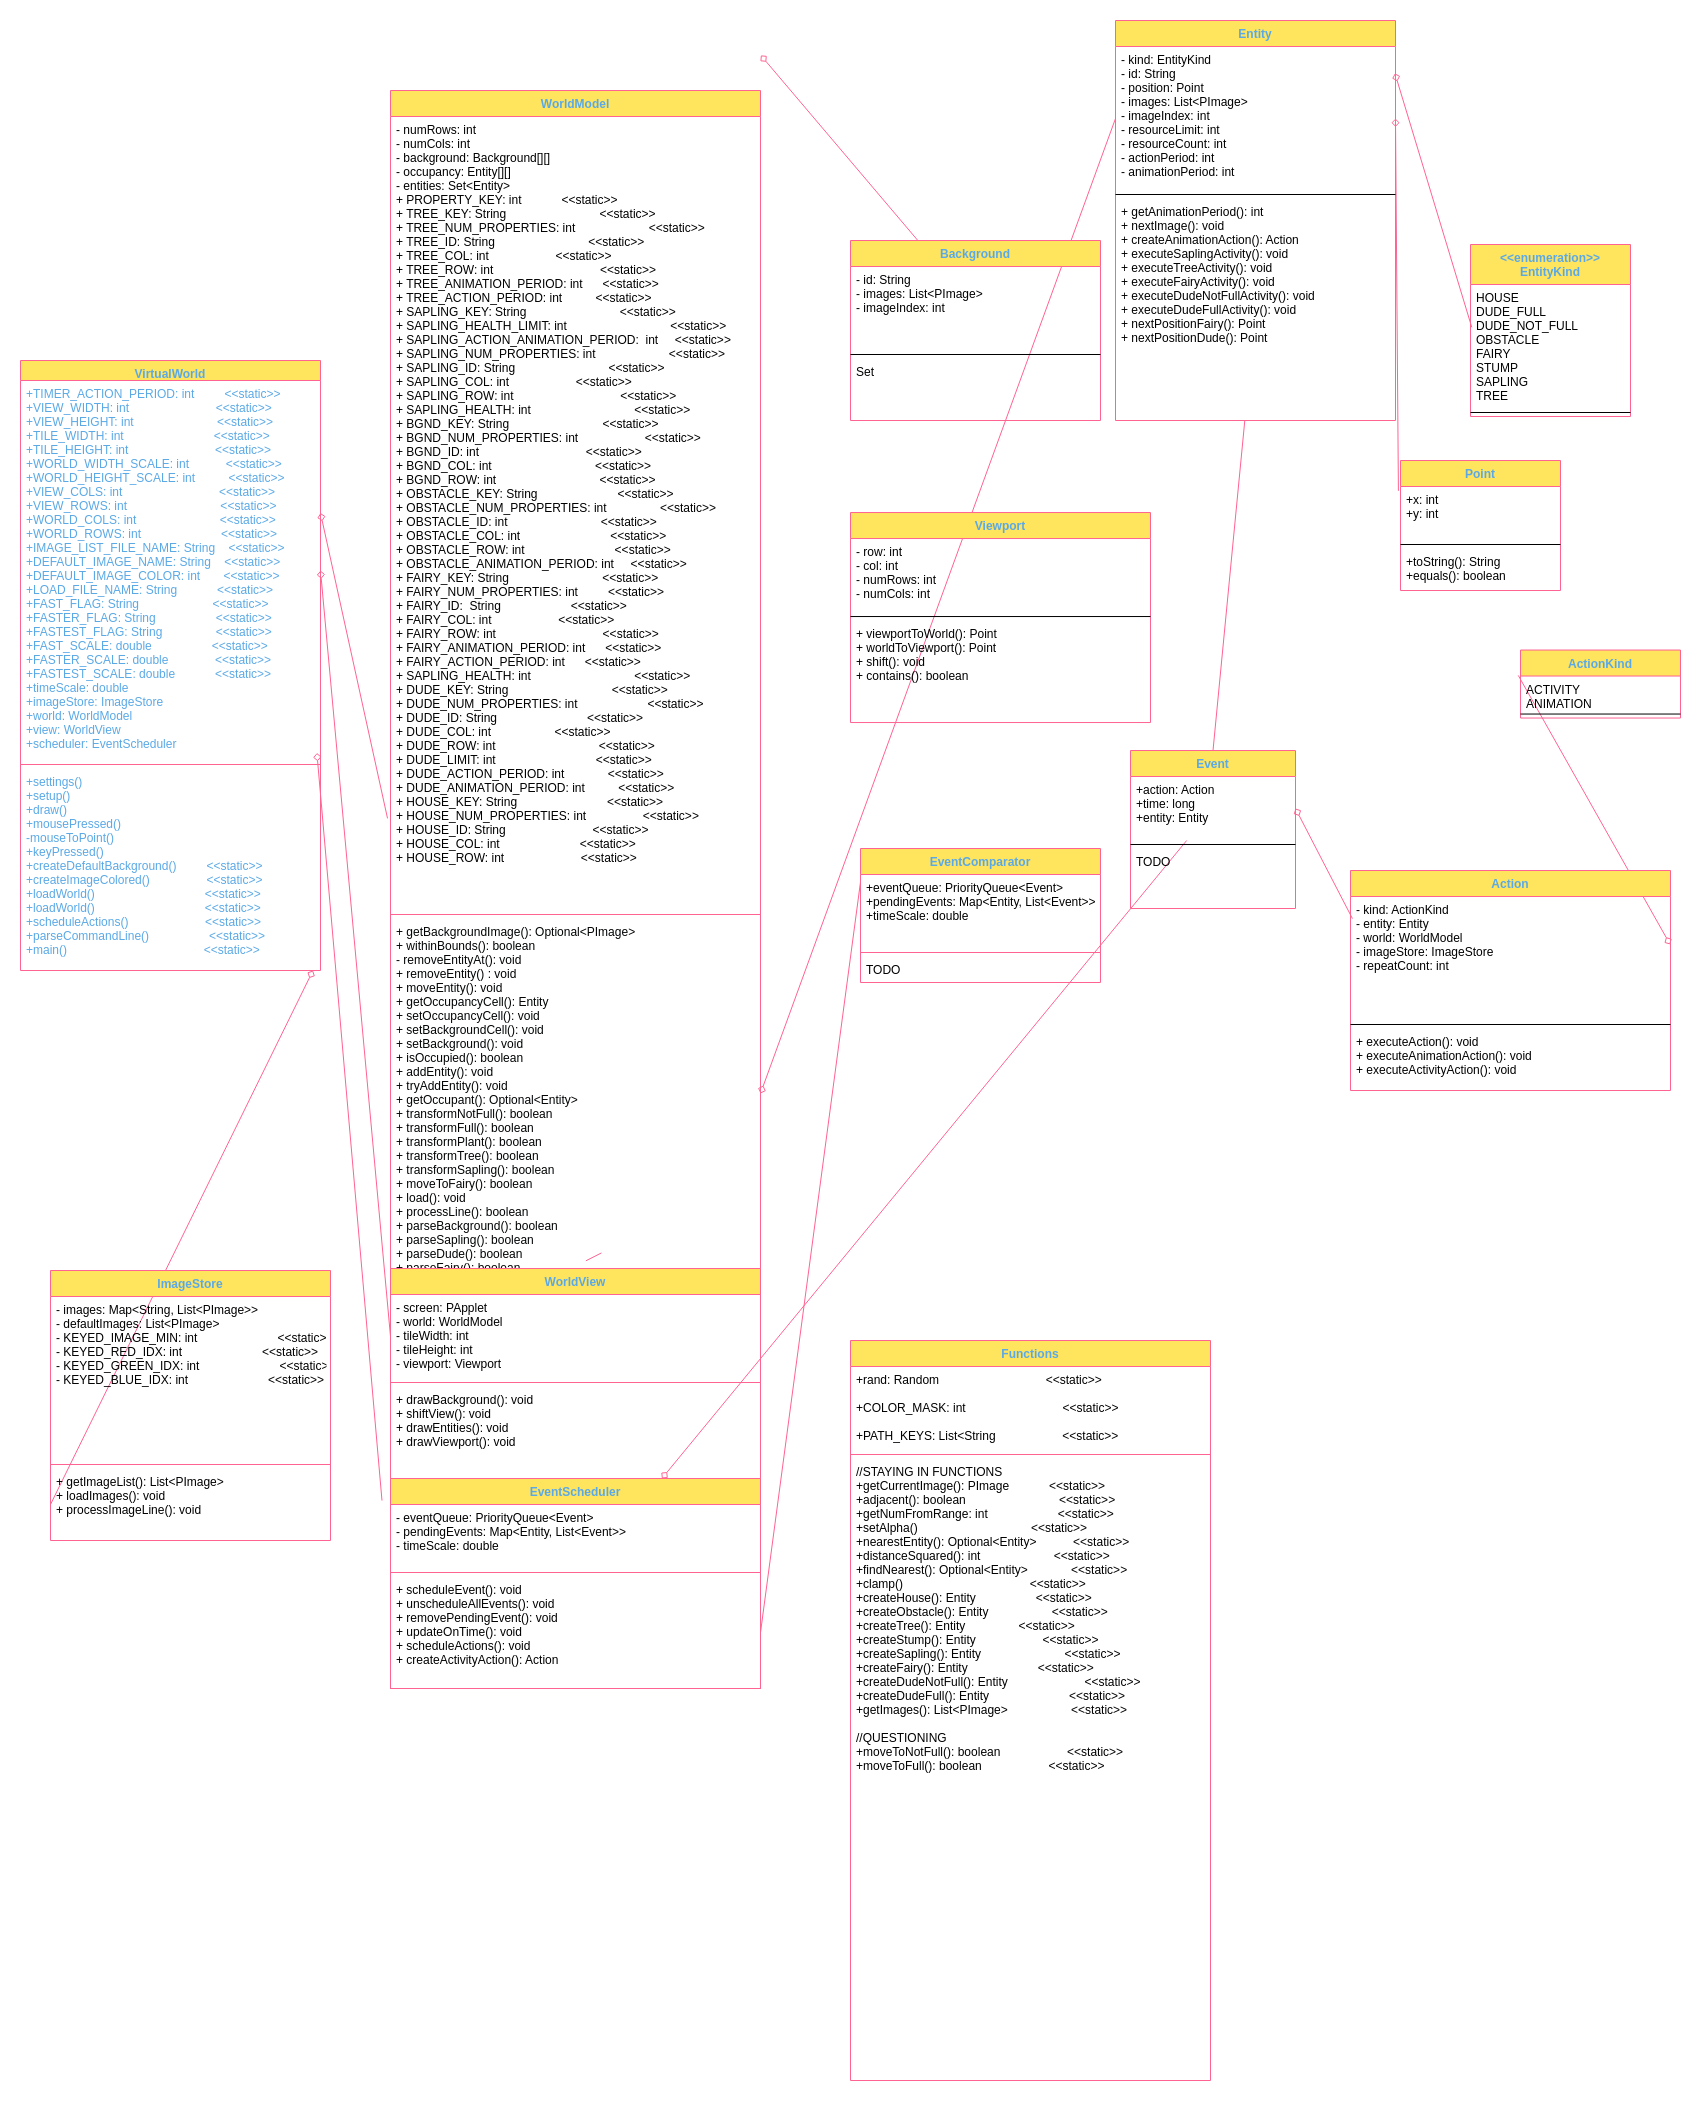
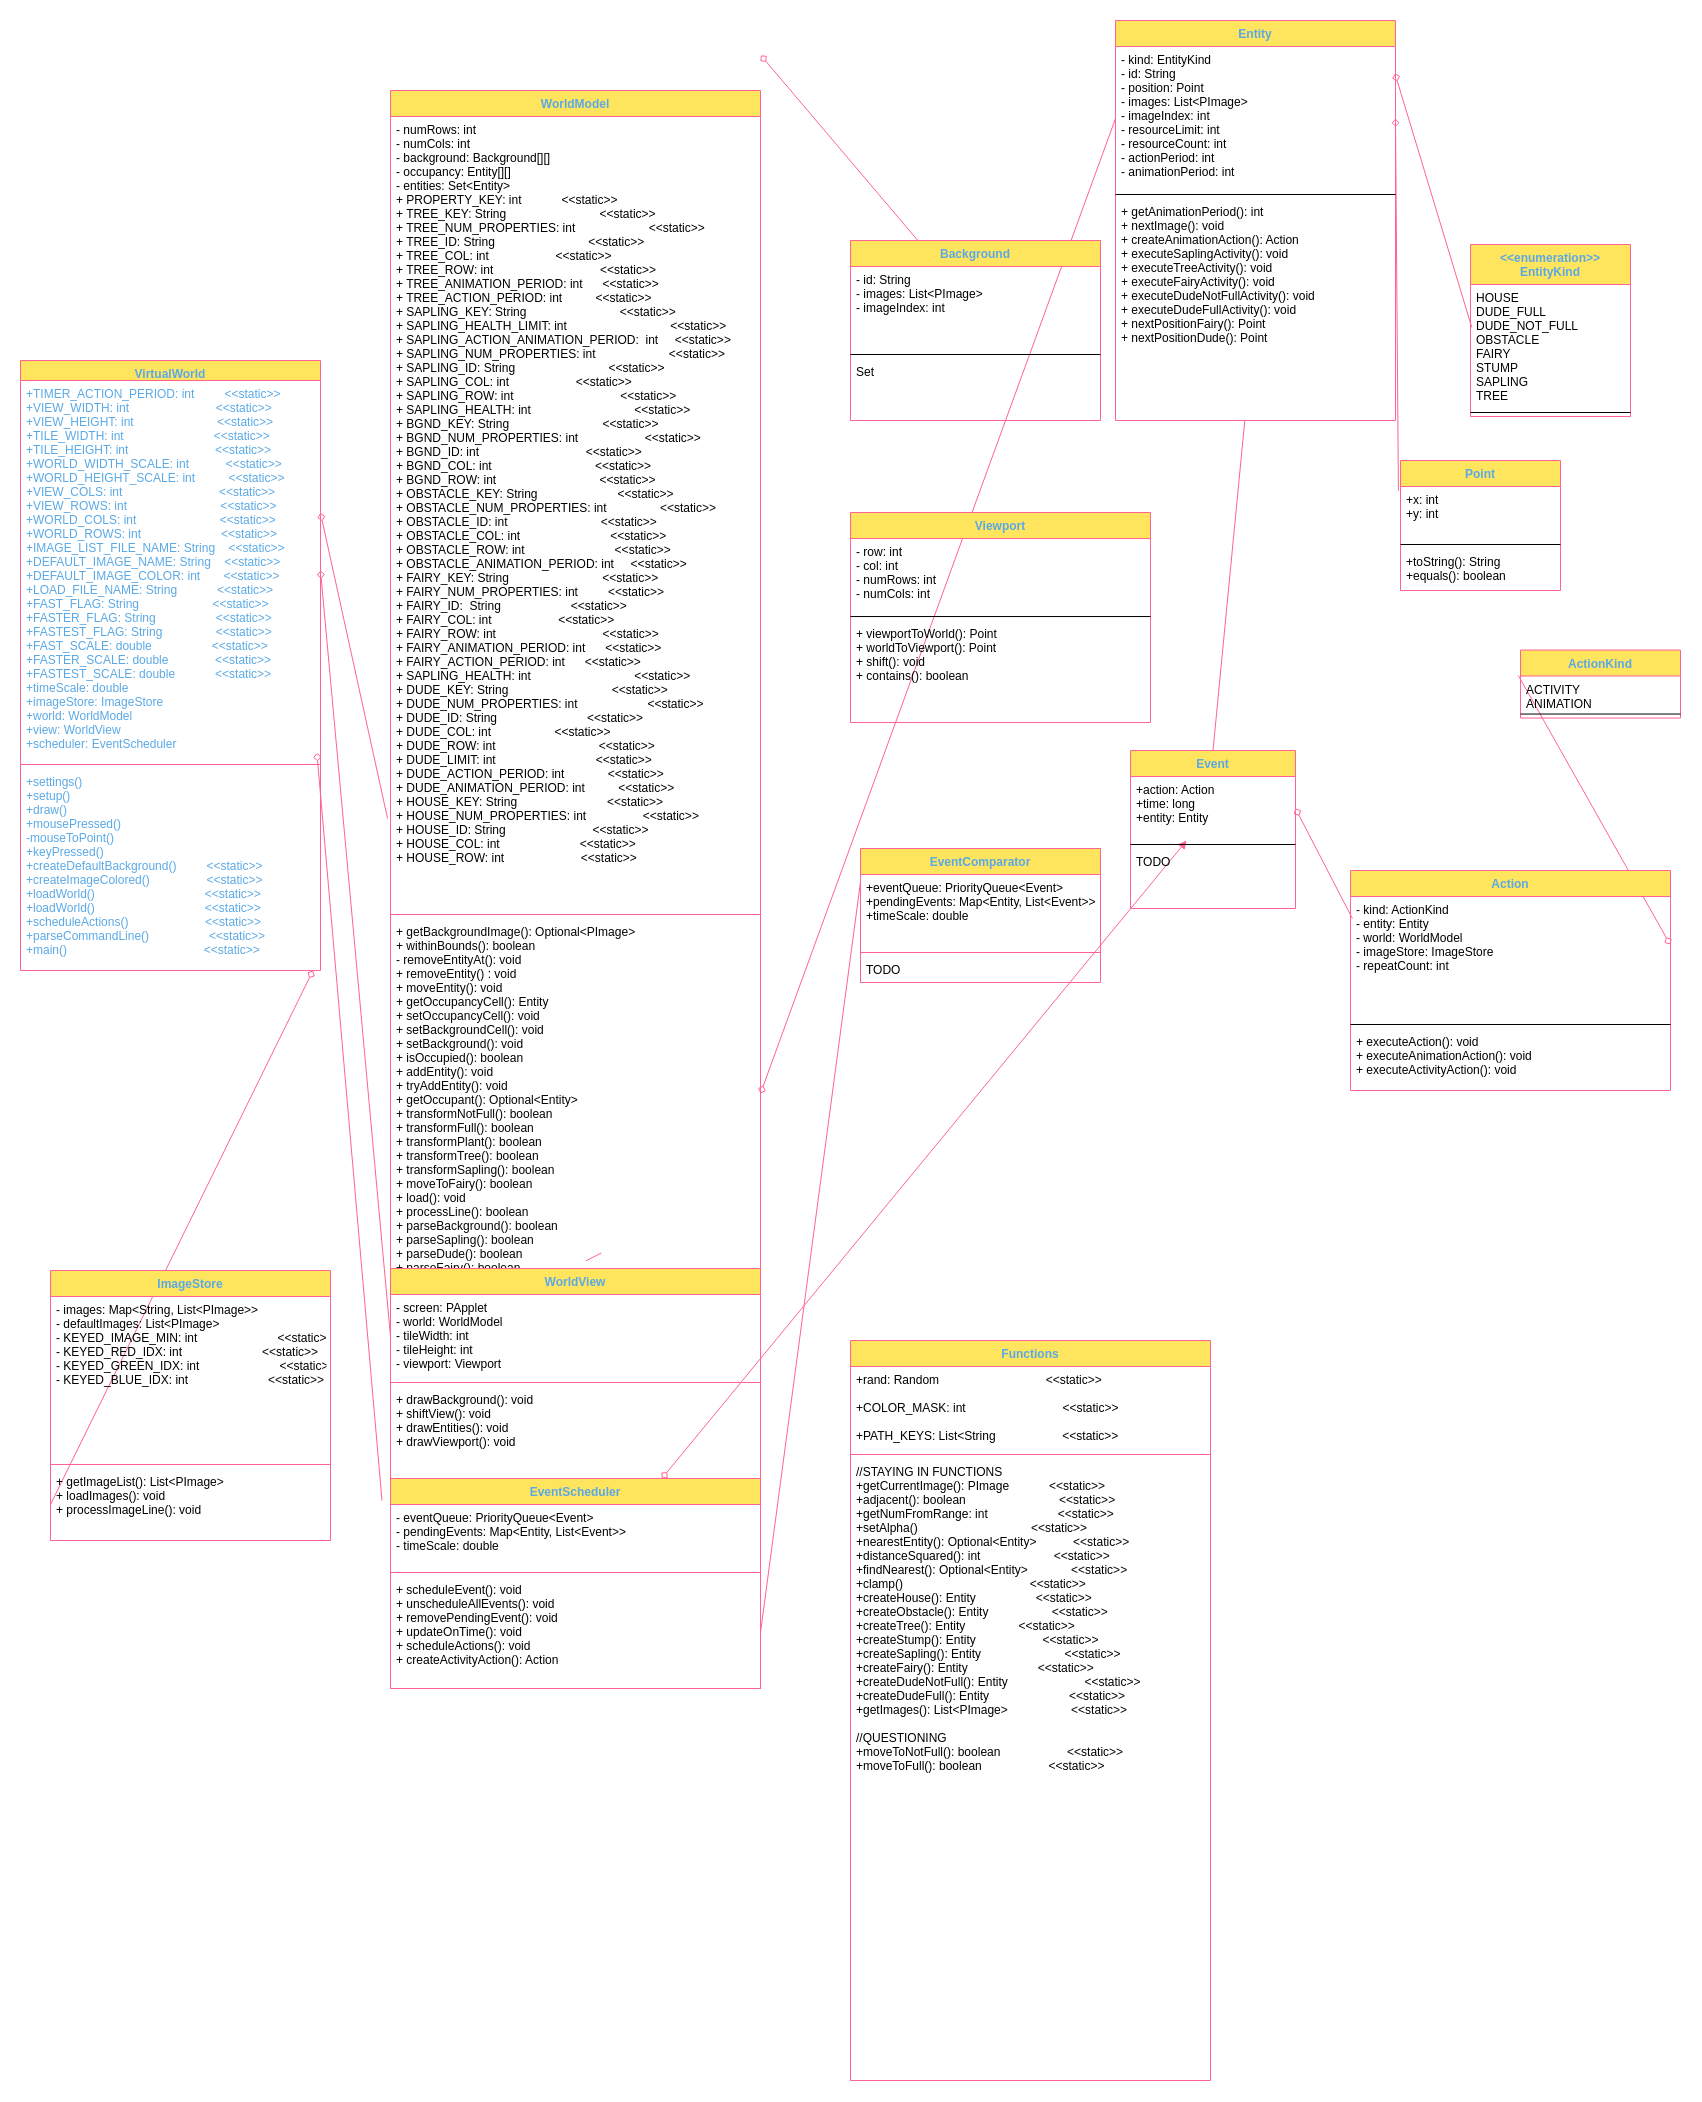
(1182, 846) -> (1180, 848)
